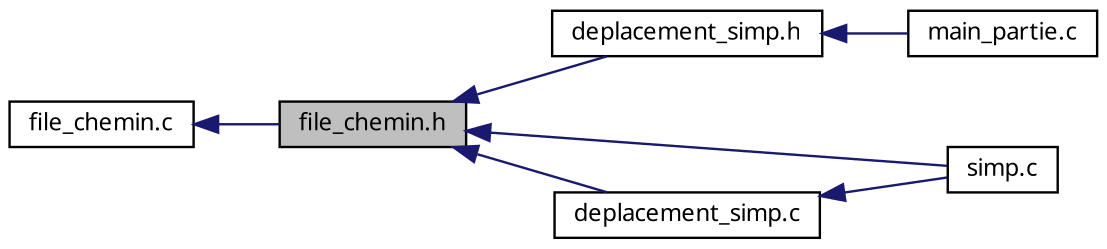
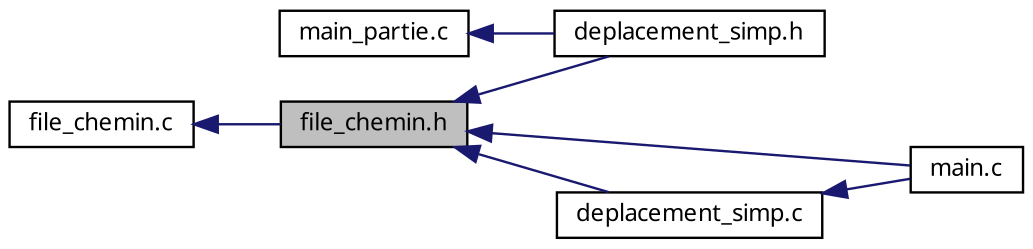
(877, 33) -> (524, 33)
(1003, 170) -> (967, 170)
